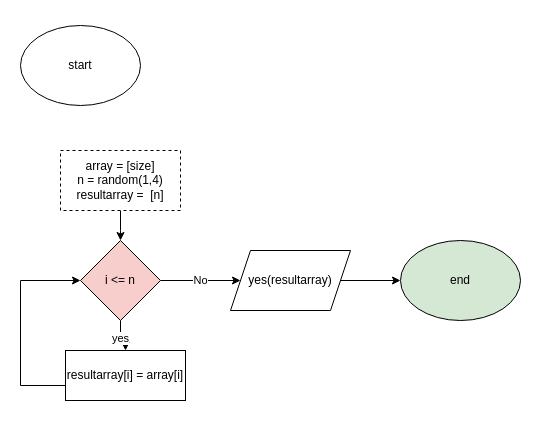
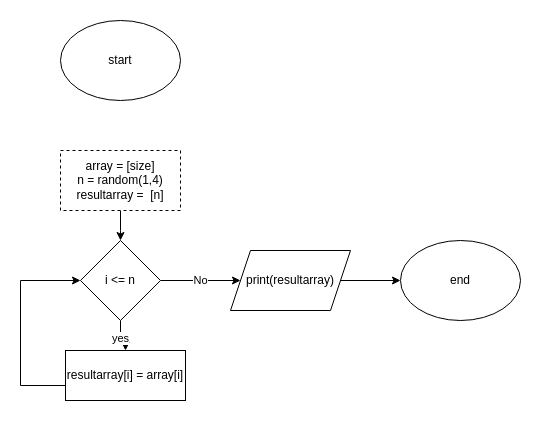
(81, 66) -> (121, 61)
(121, 281) -> (121, 281)
(291, 281) -> (291, 281)
(461, 281) -> (461, 281)
